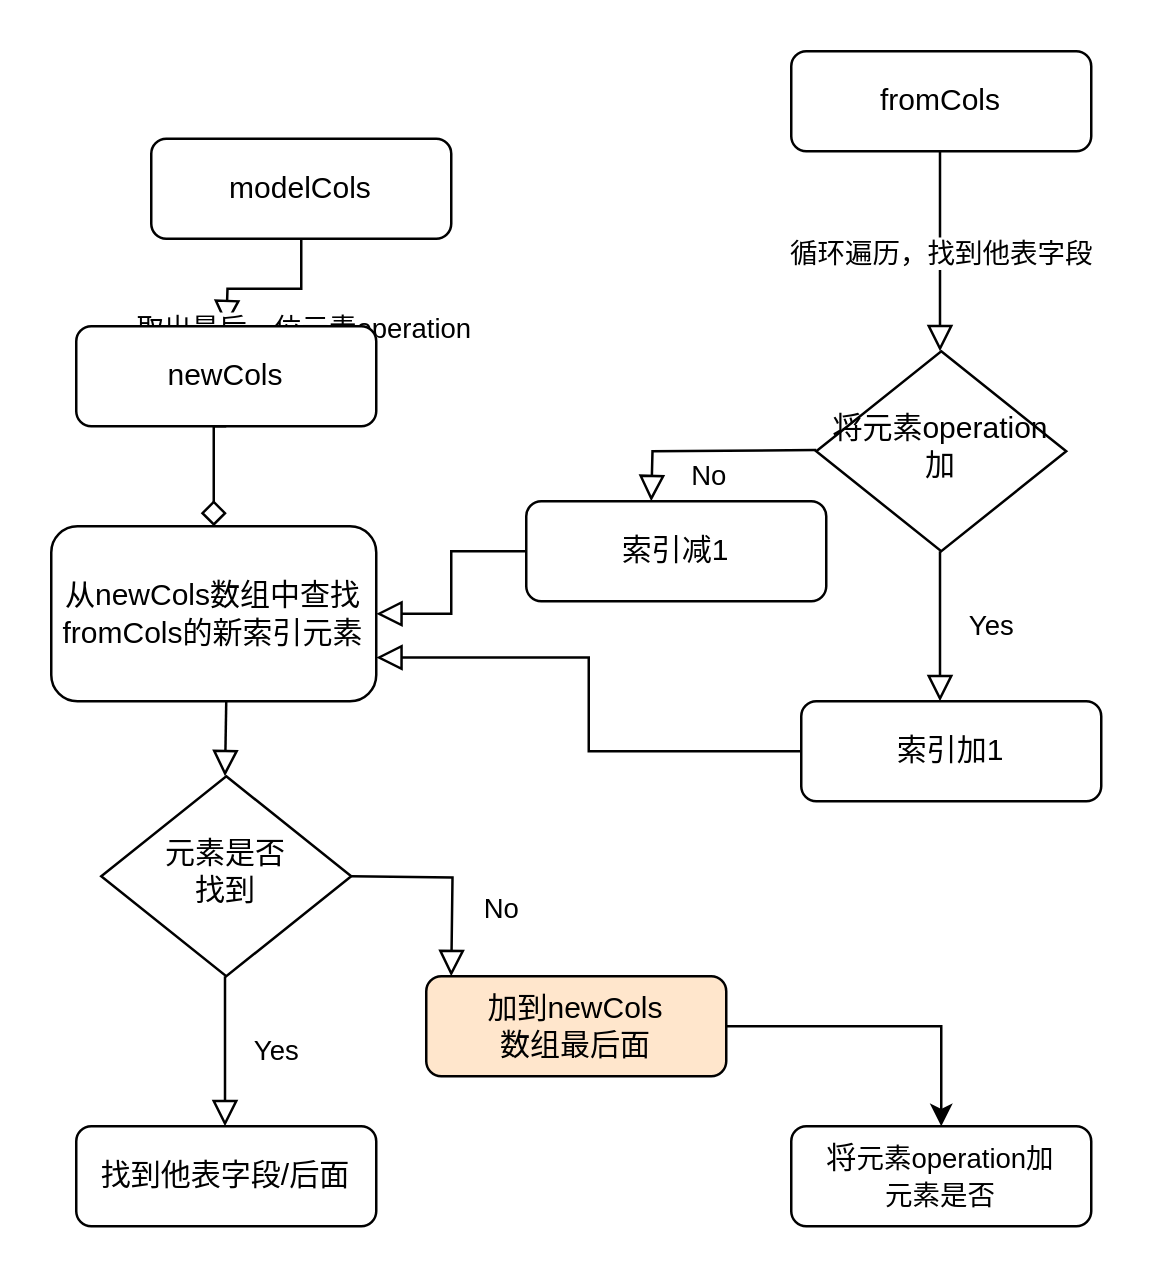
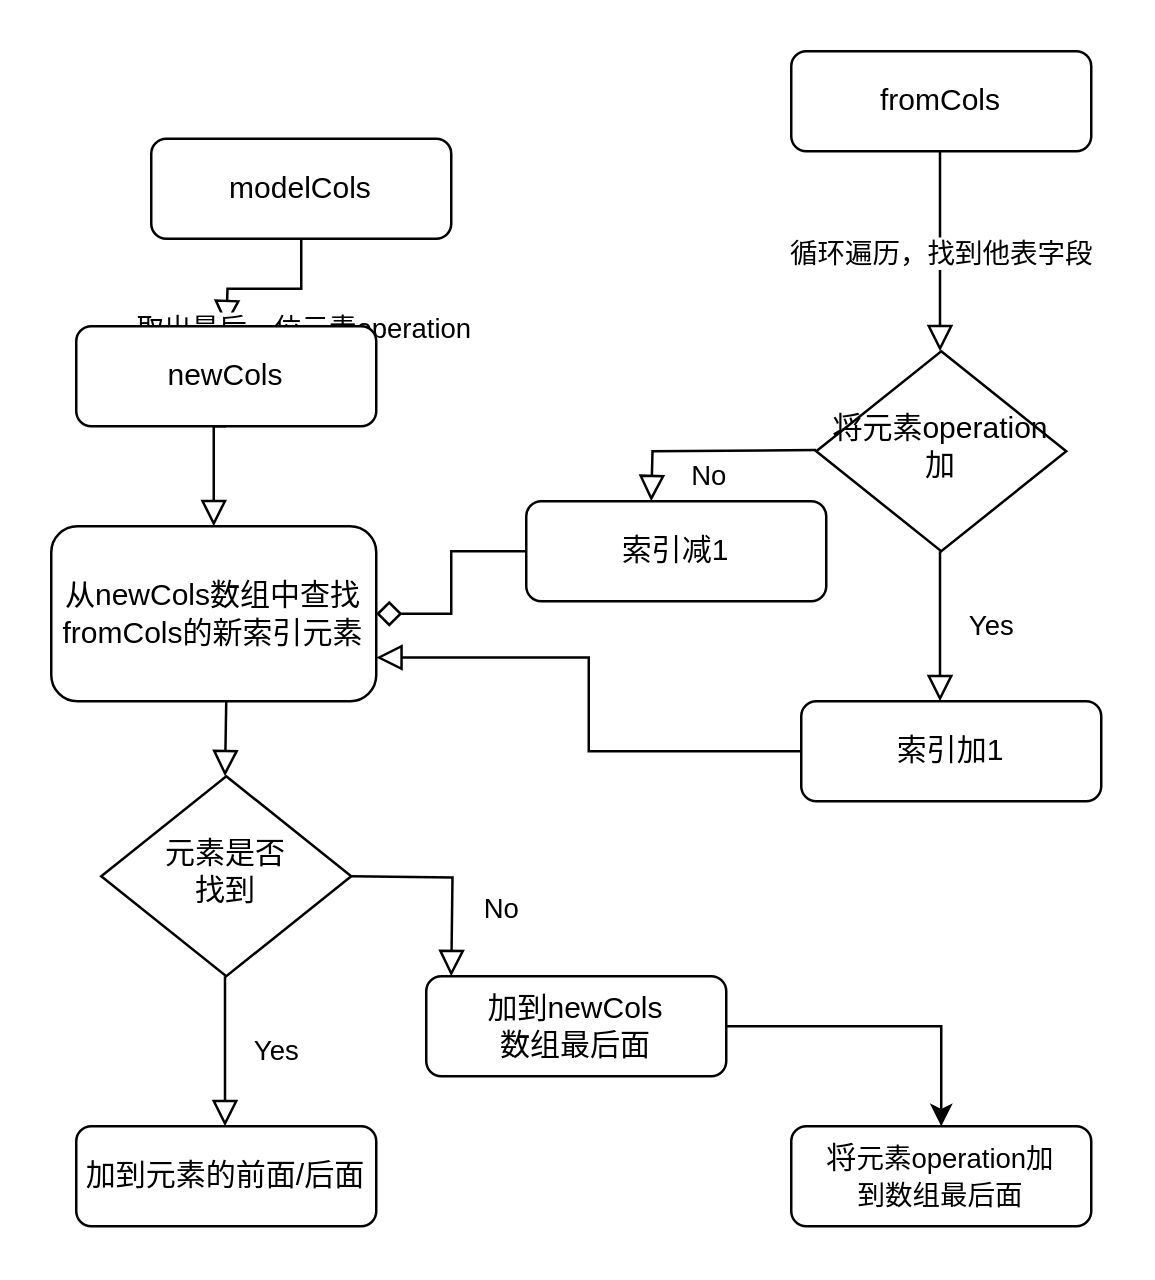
(214, 500) -> (214, 499)
(403, 614) -> (403, 614)
(576, 1026) -> (576, 1026)
(226, 1176) -> (226, 1176)
(941, 1176) -> (941, 1176)
